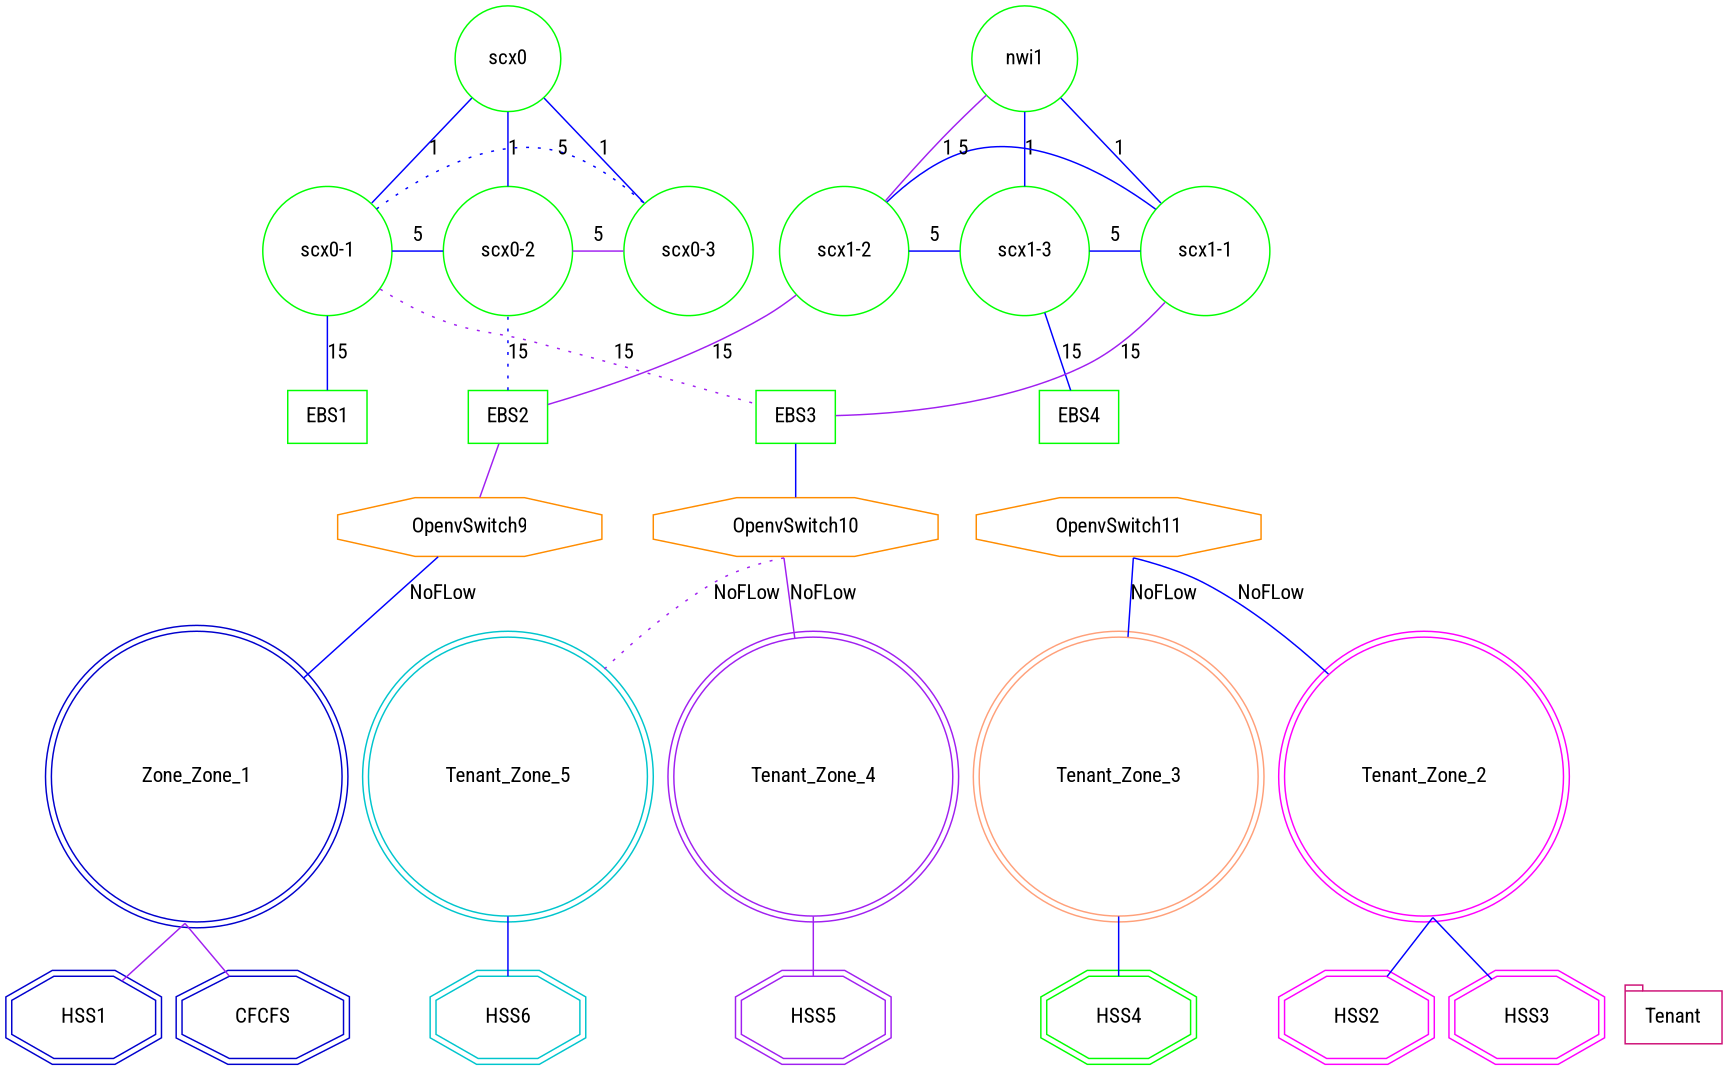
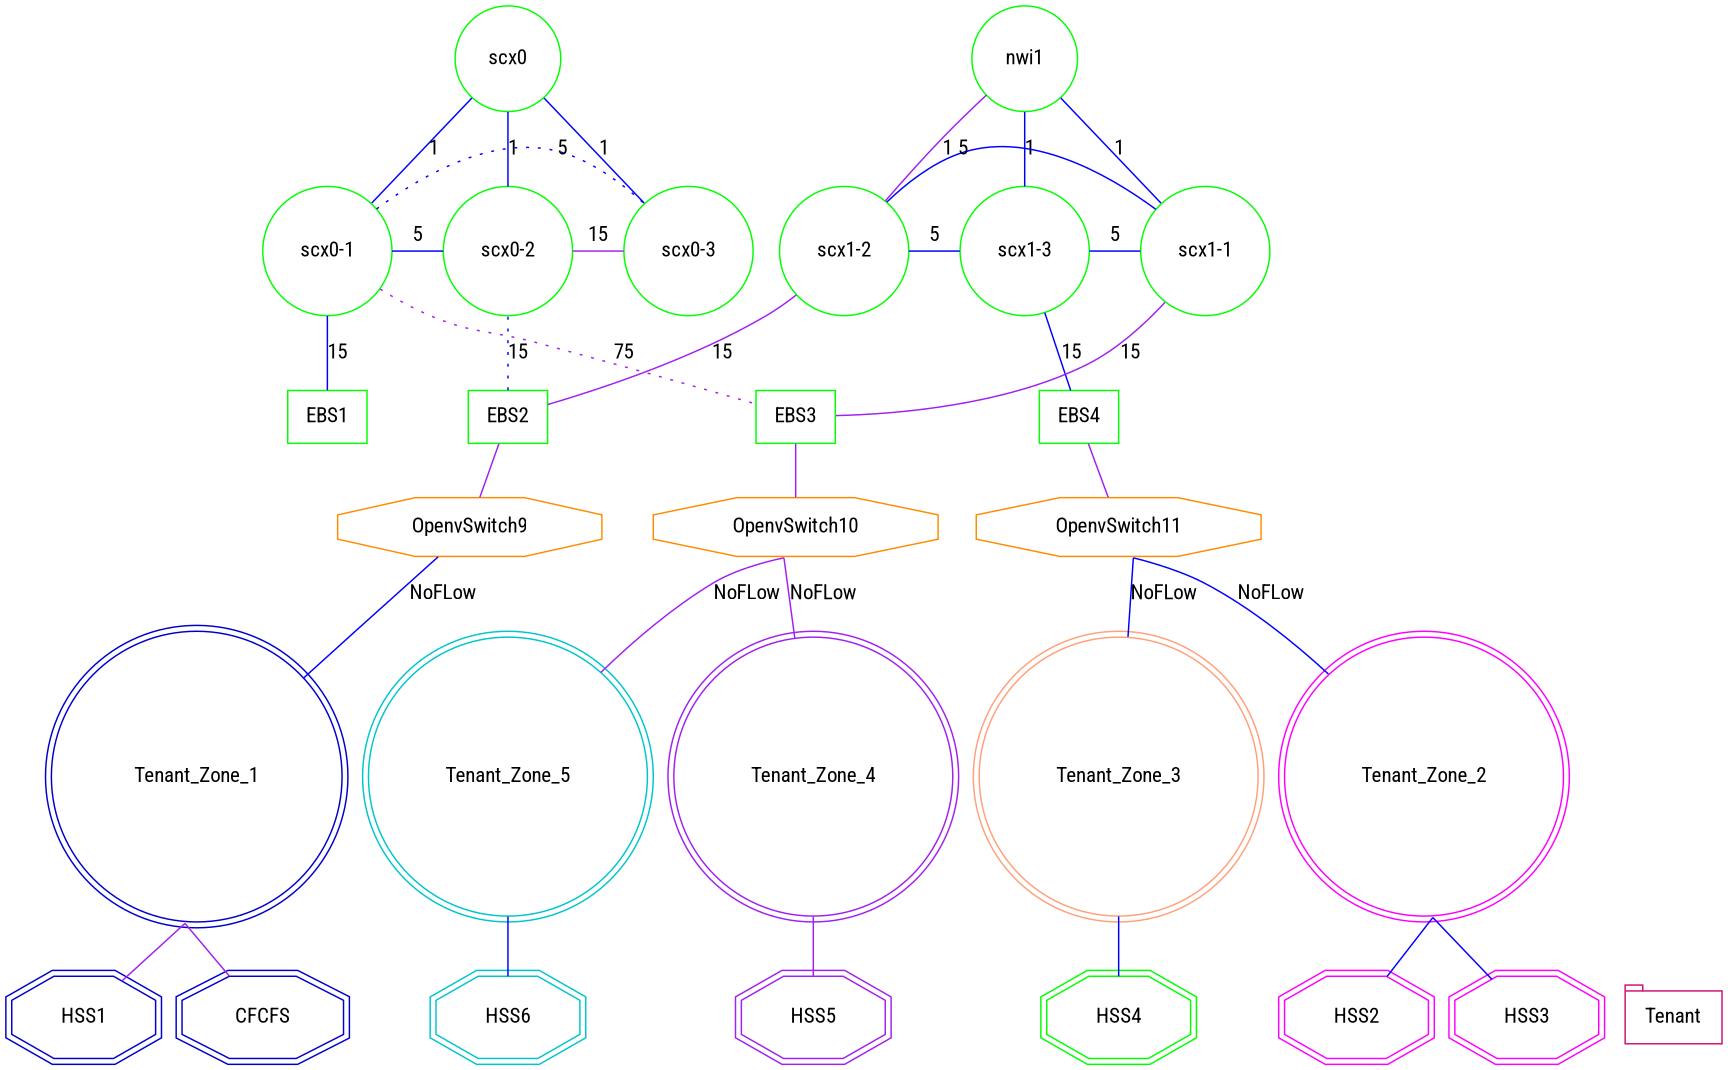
(598, 236) -> (598, 236)
(624, 353) -> (624, 353)
(796, 471) -> (796, 471)
none -> (1098, 471)
(685, 602) -> (685, 602)
(197, 777) -> (197, 777)
